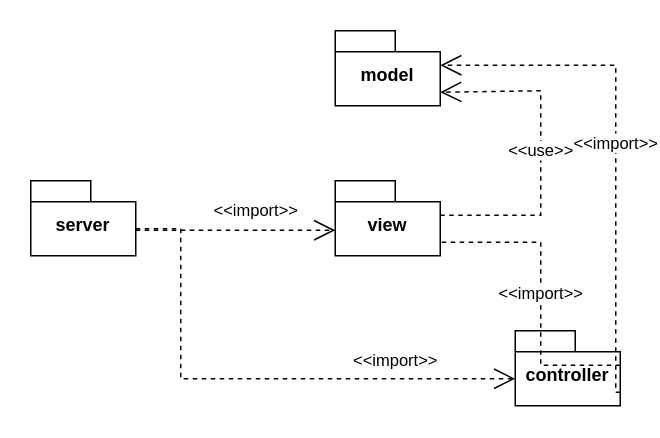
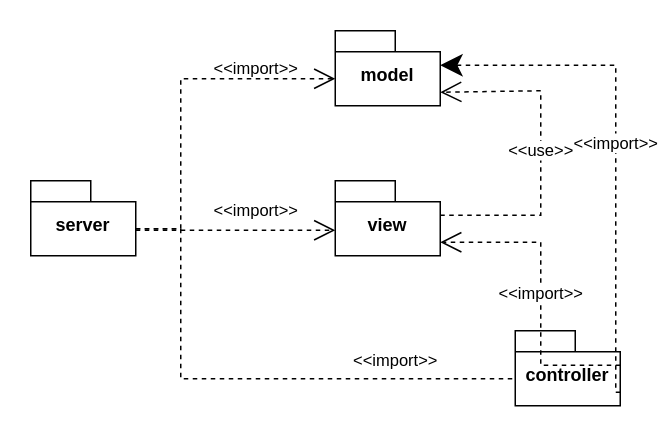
(452, 65) -> (458, 65)
none -> (182, 79)
(445, 242) -> (447, 242)
(508, 379) -> (509, 379)
